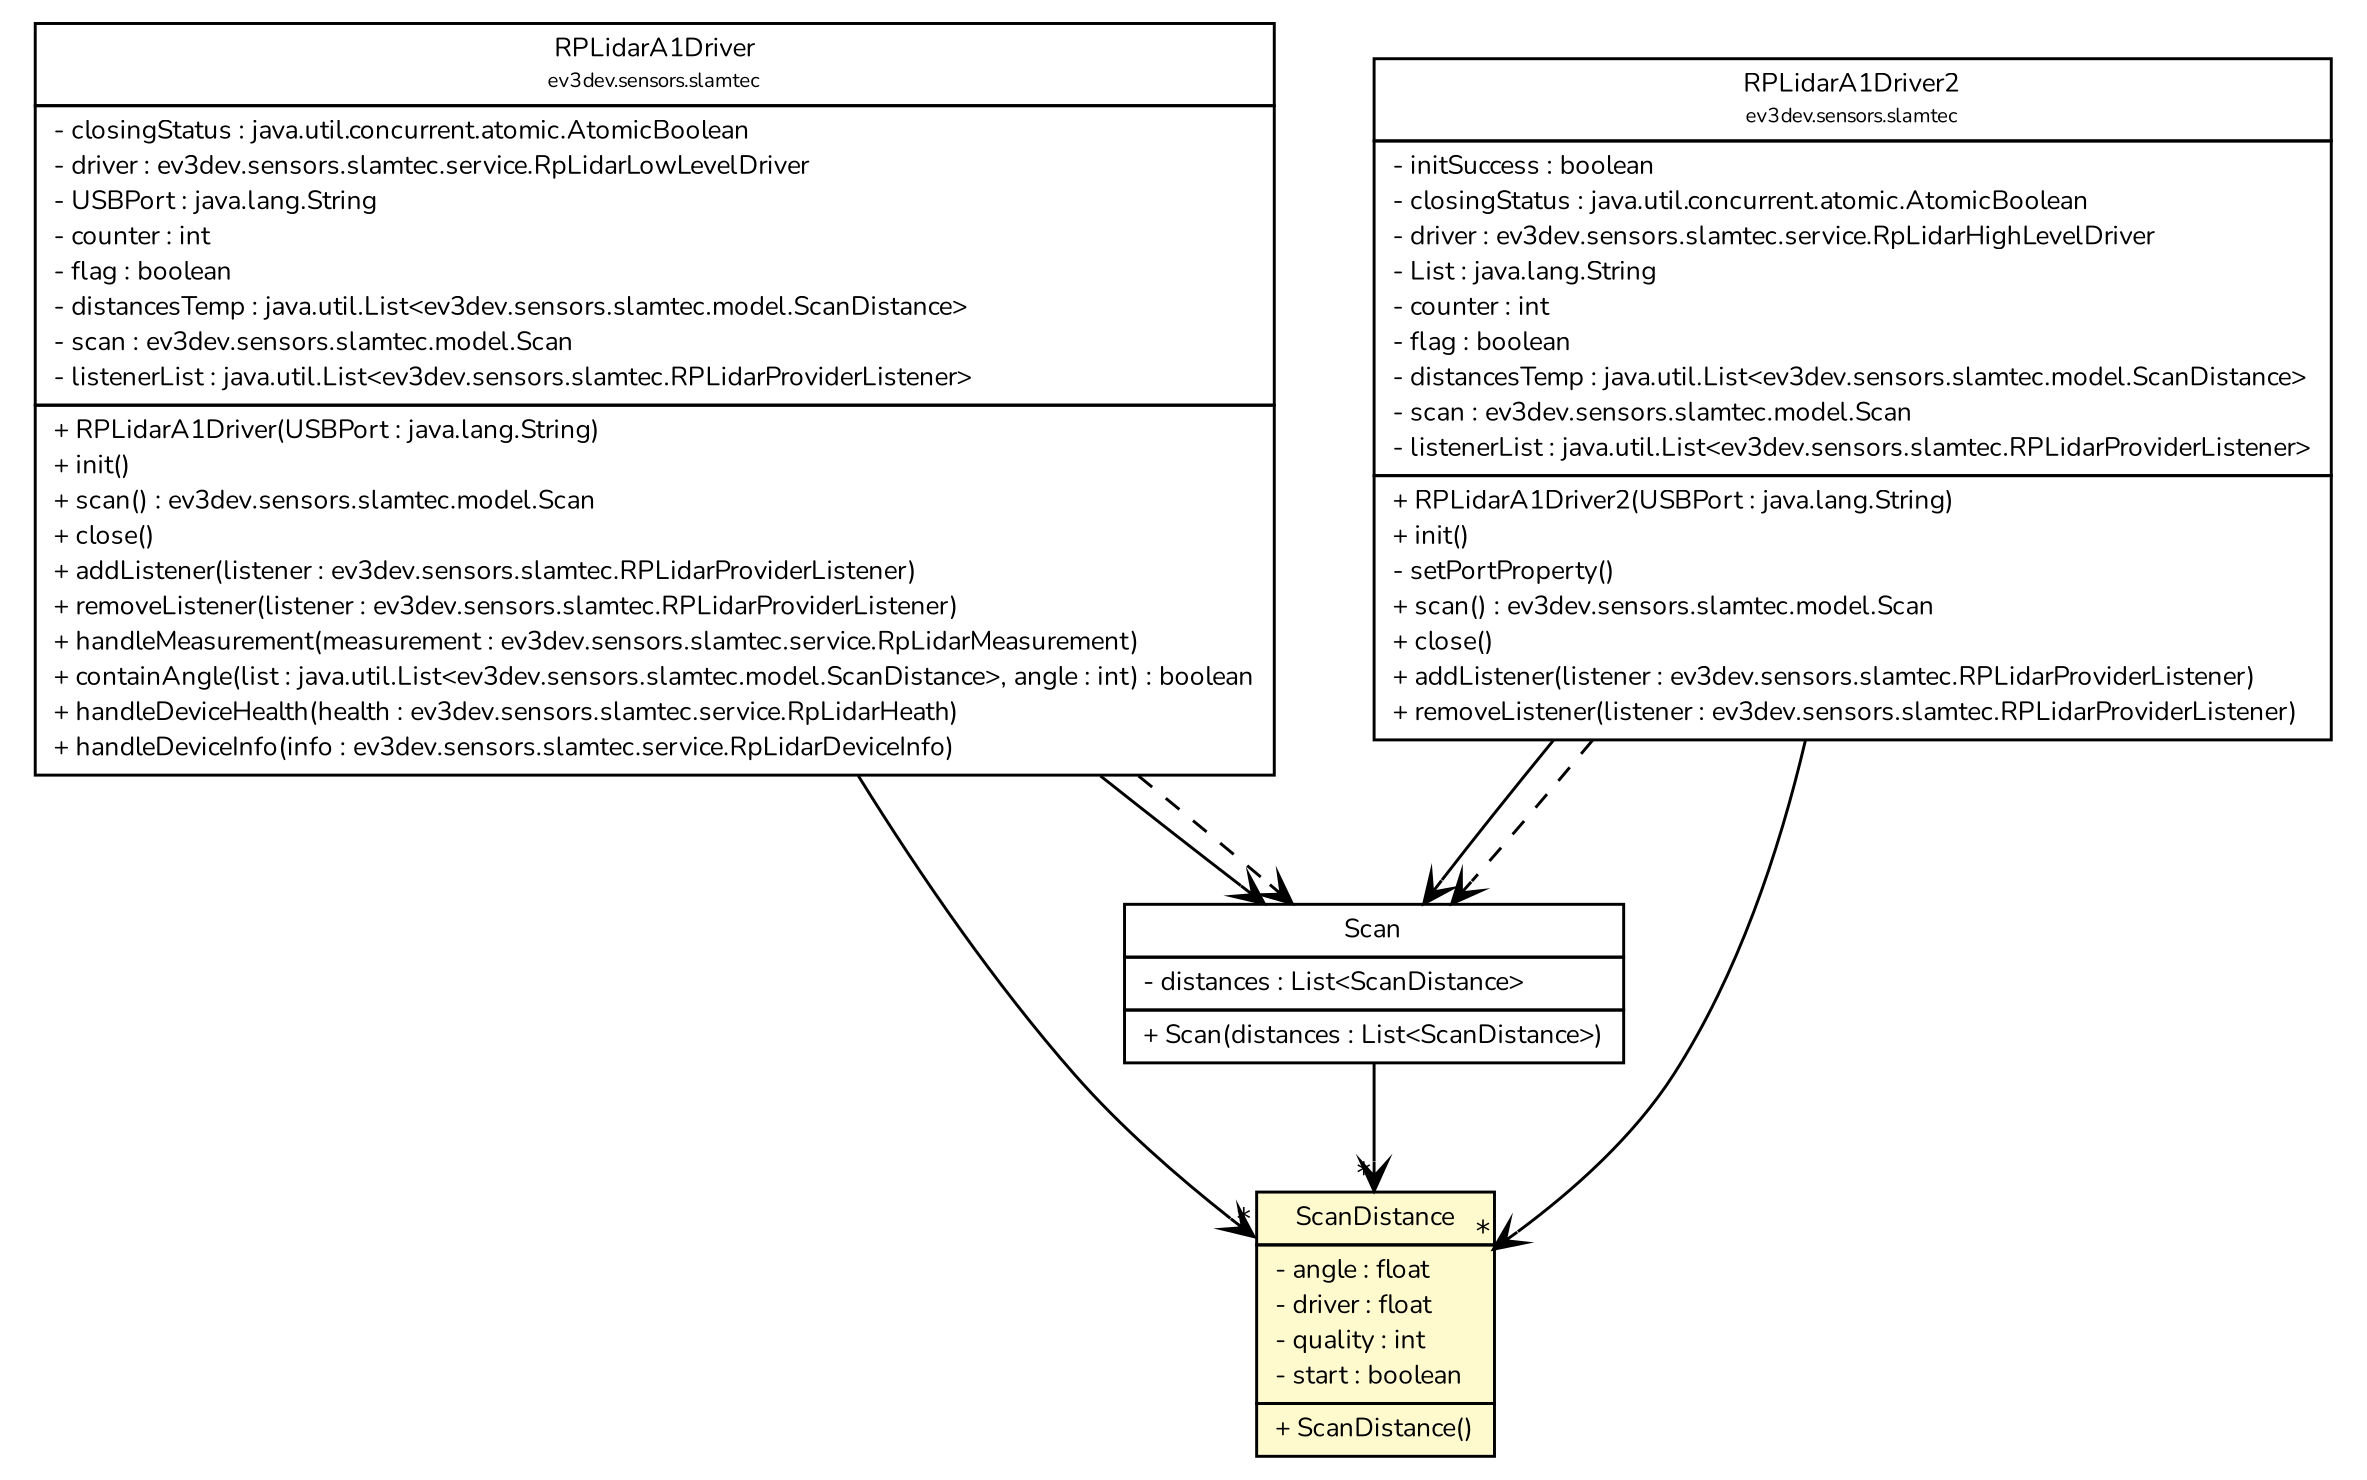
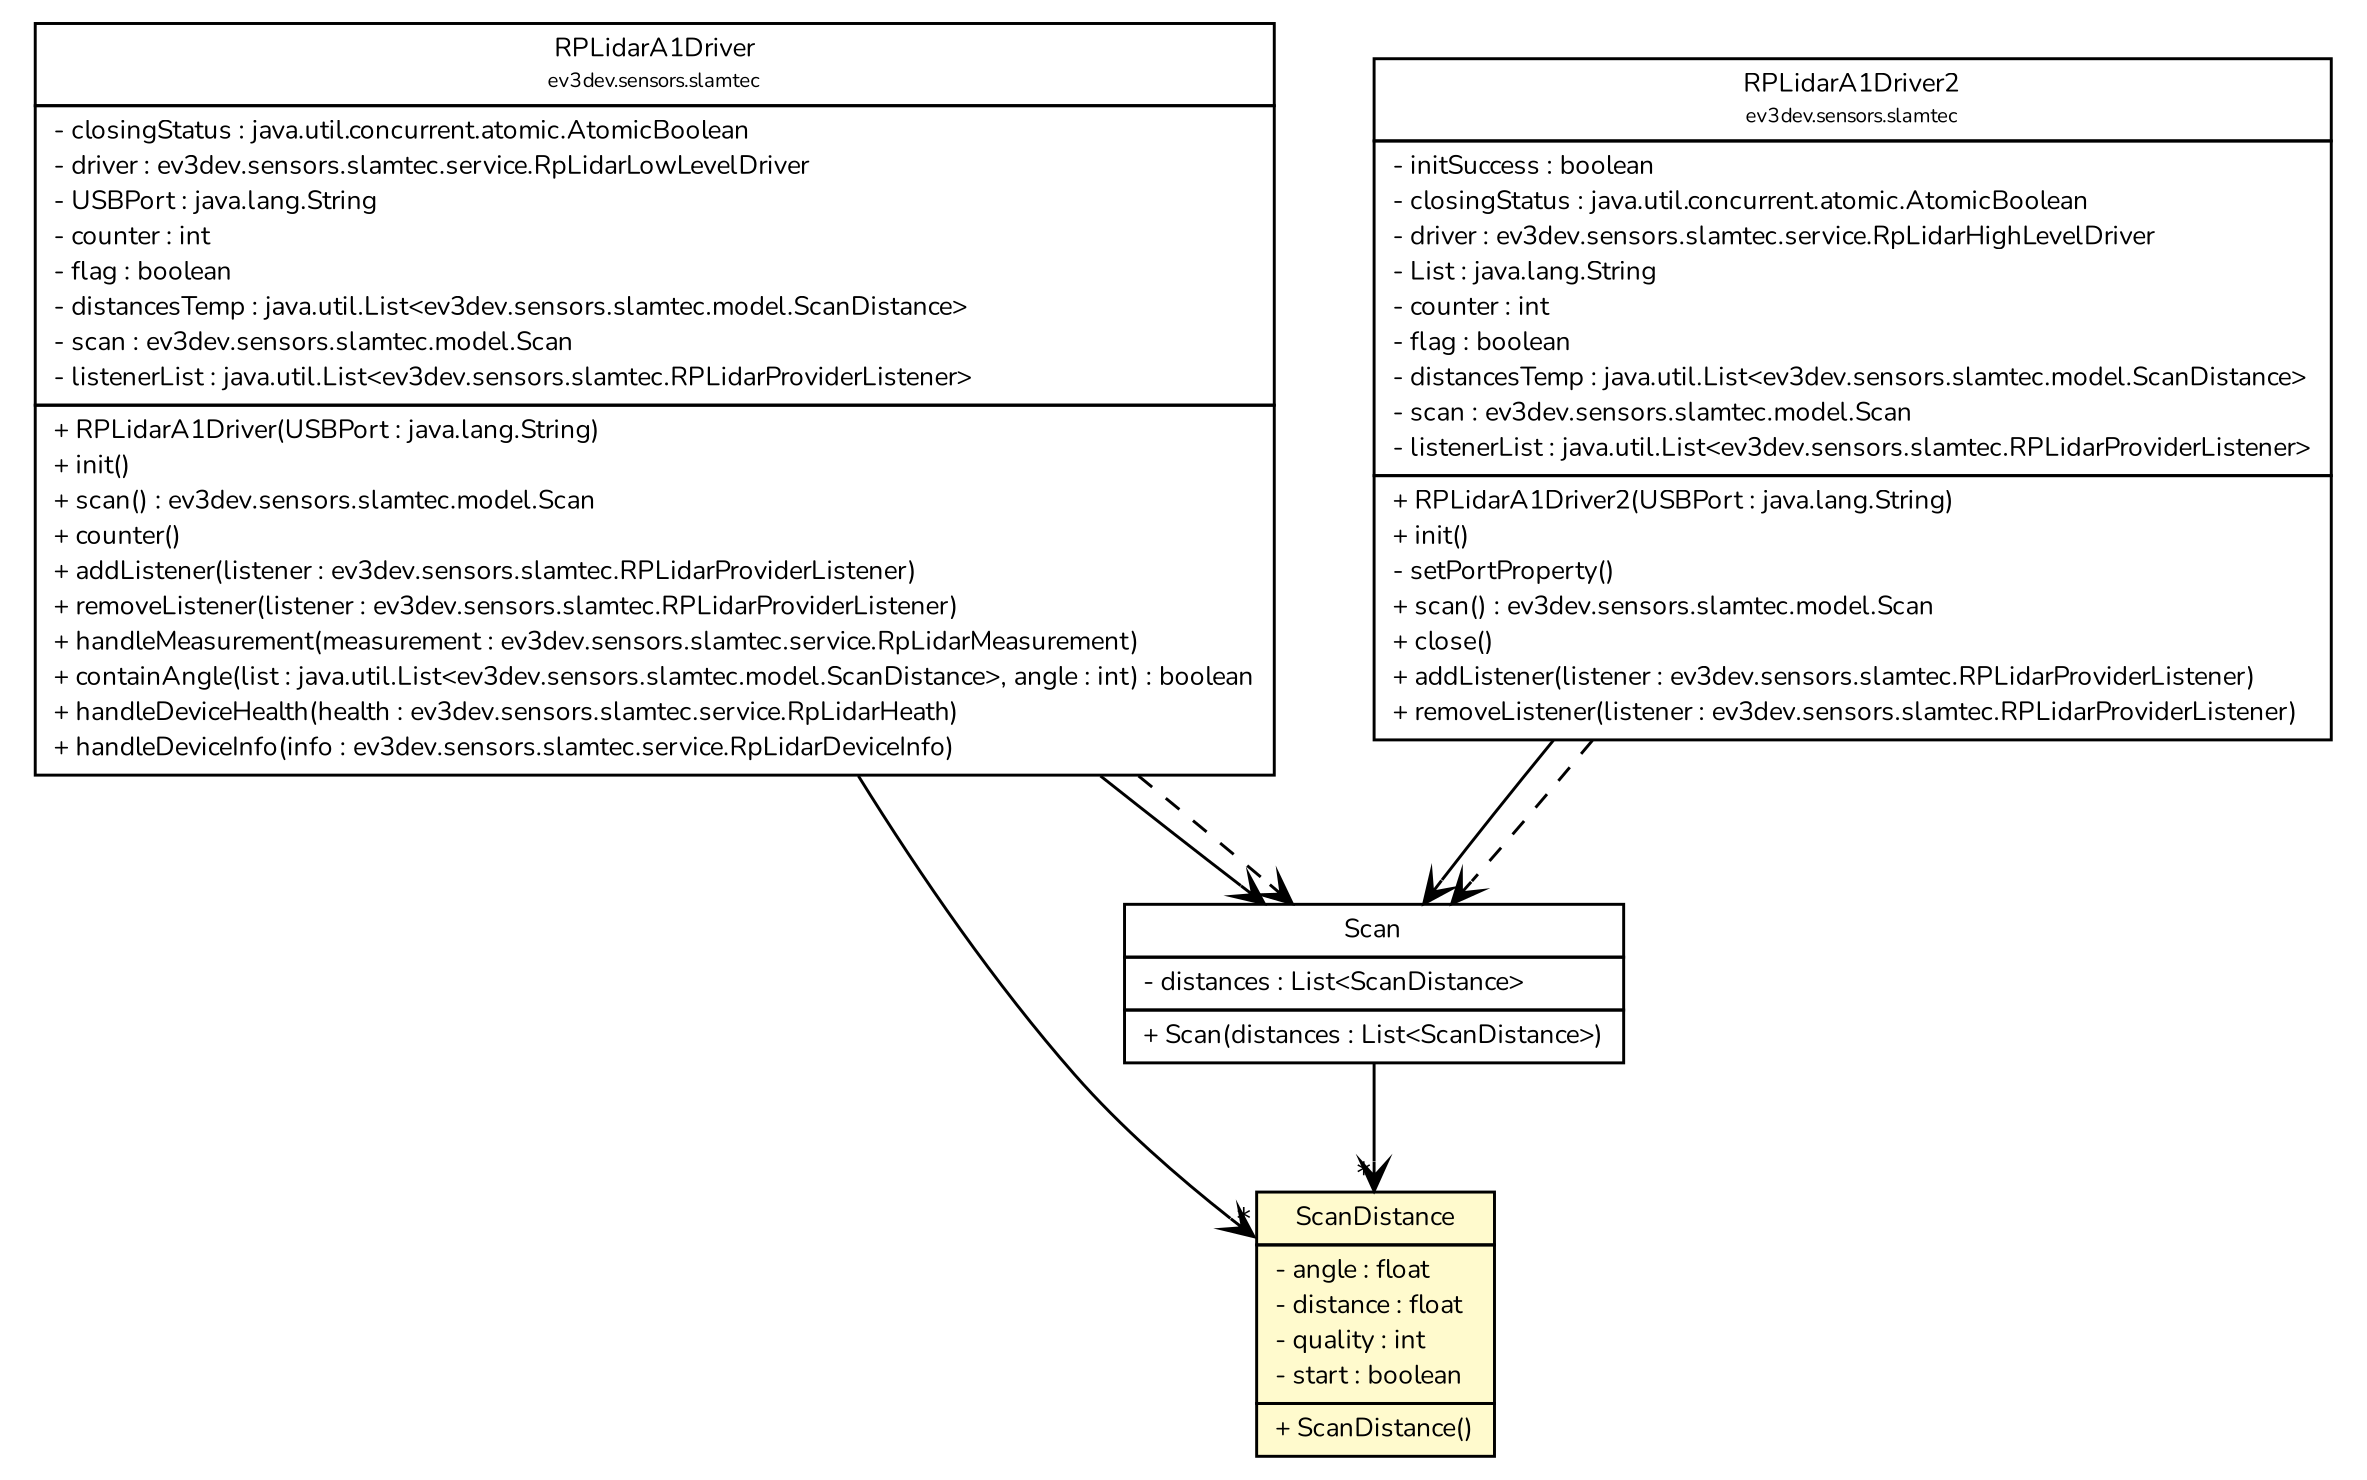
(106, 536) -> (119, 536)
(1708, 1015) -> none
(1354, 1305) -> (1370, 1305)
